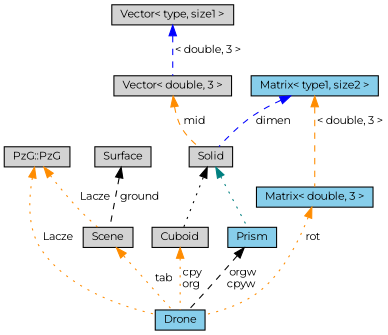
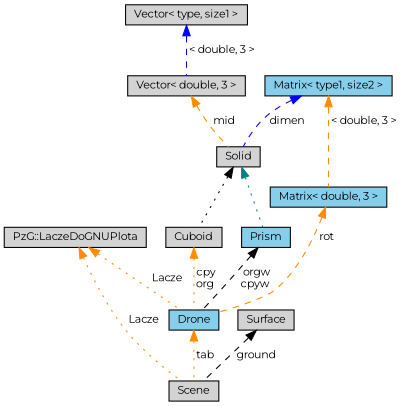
(37, 157) -> (75, 237)
(270, 281) -> (285, 281)
(148, 283) -> (194, 361)
